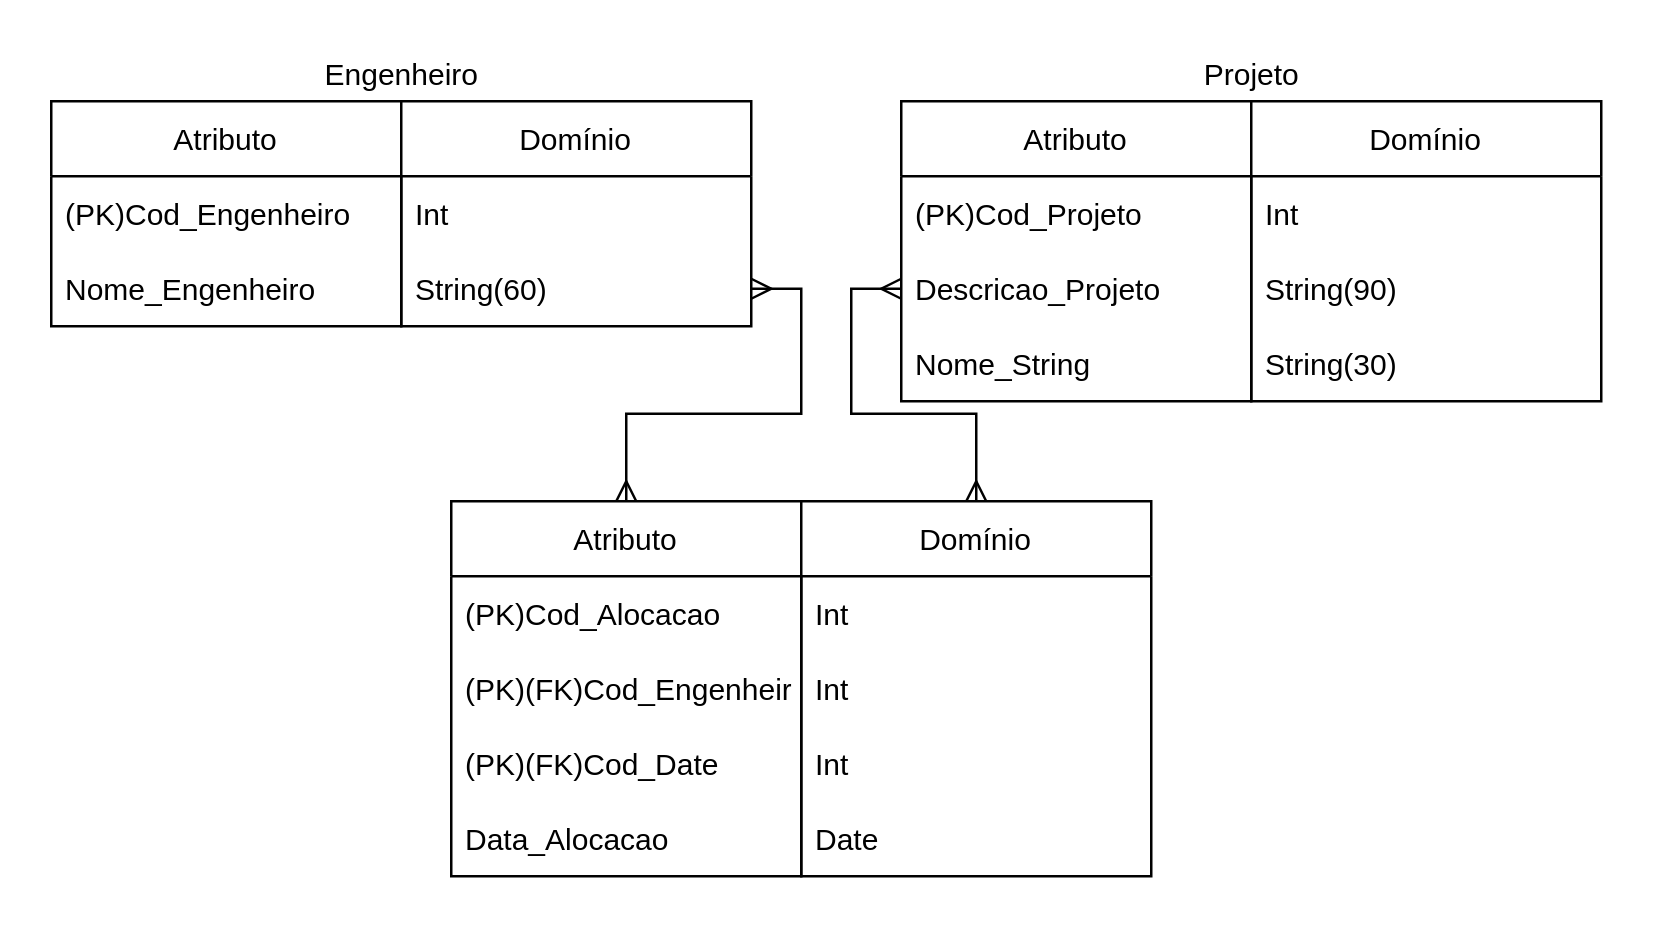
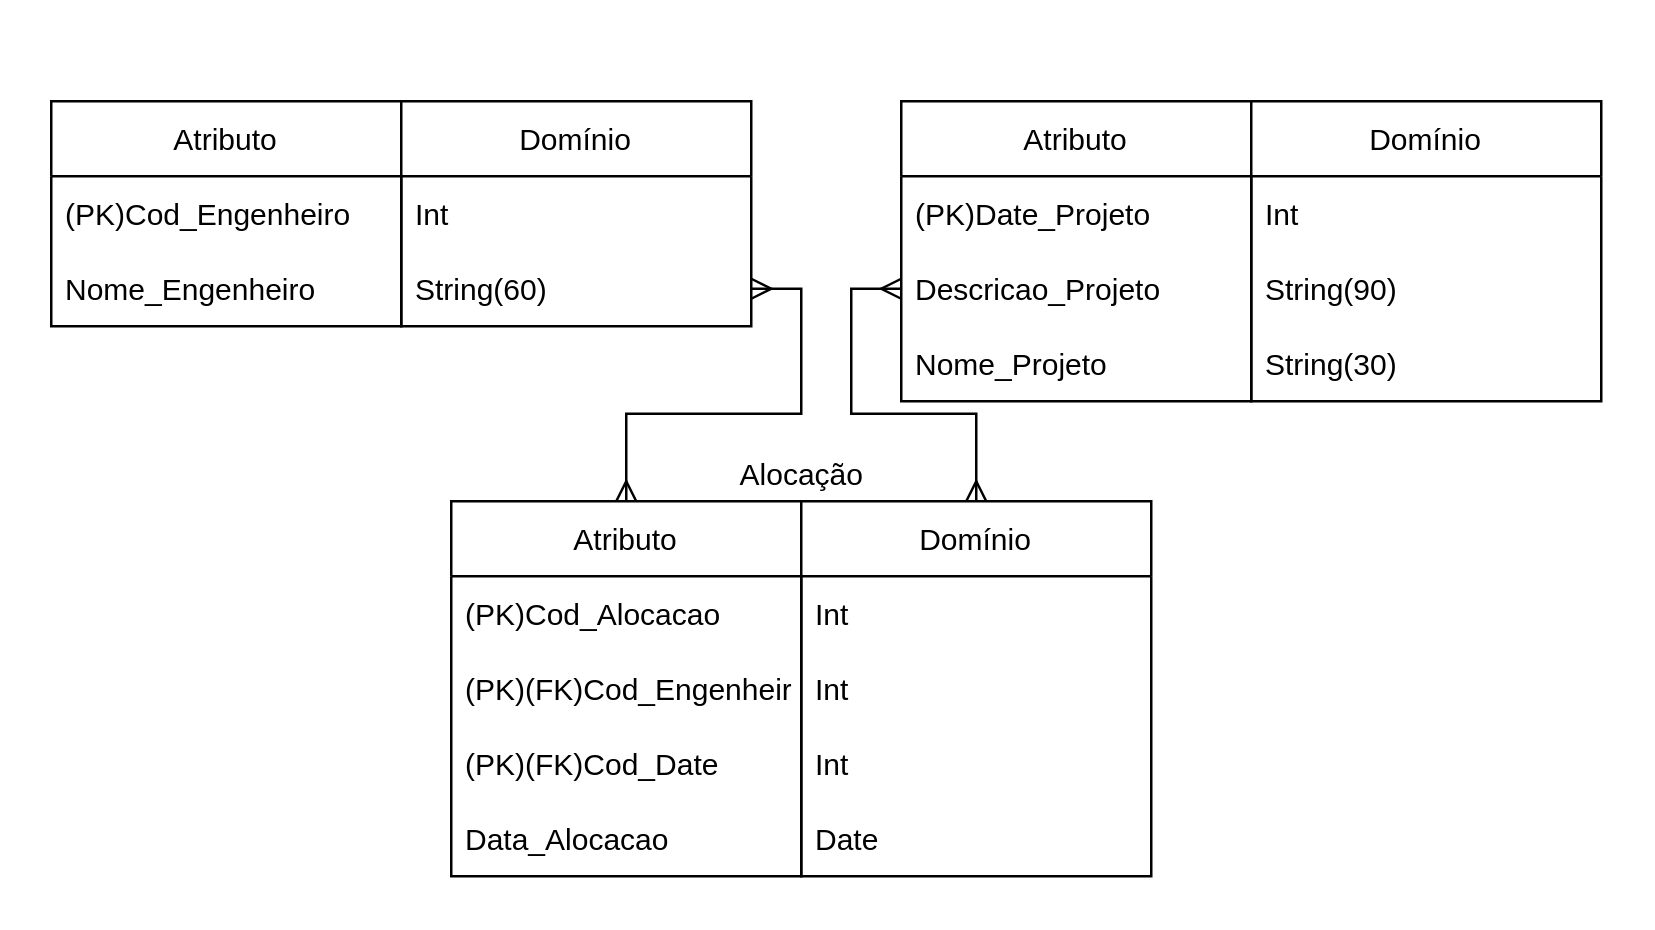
(401, 76) -> none
(1251, 76) -> none
(1041, 215) -> (1049, 215)
(1004, 365) -> (1016, 365)
none -> (801, 476)
